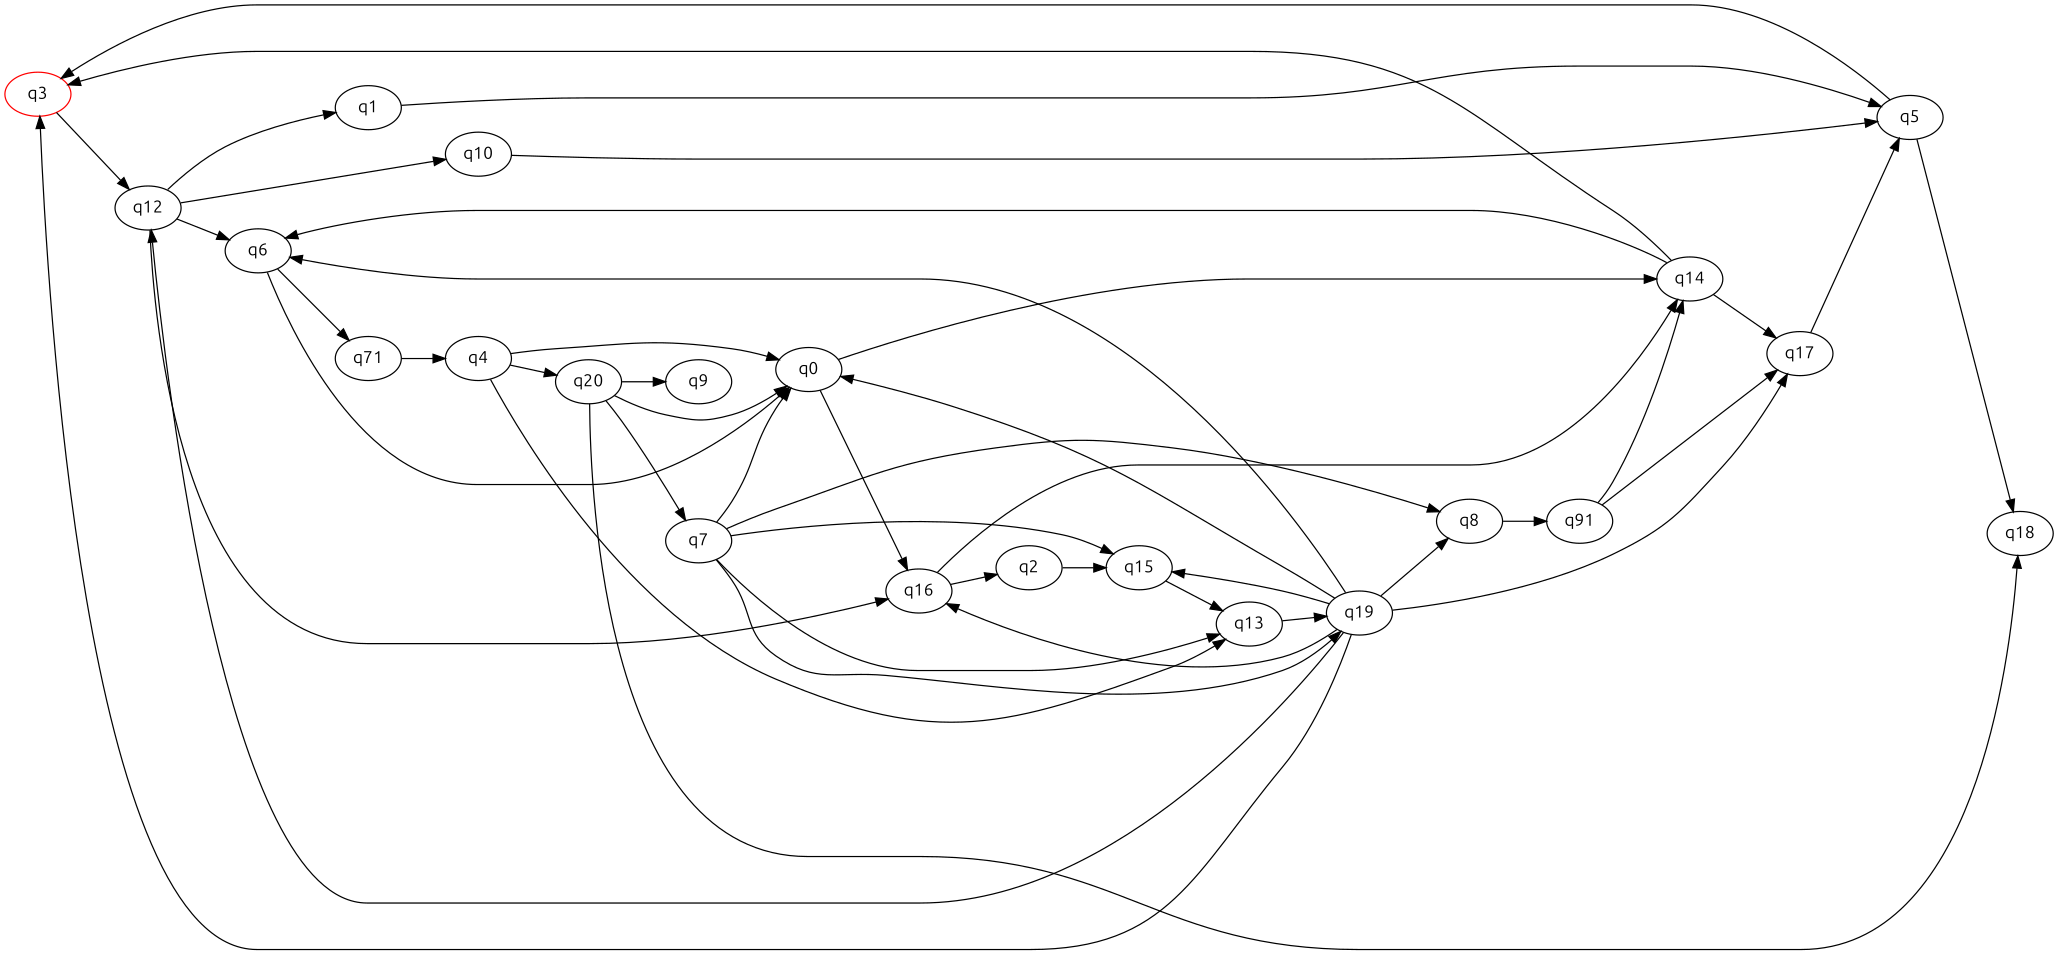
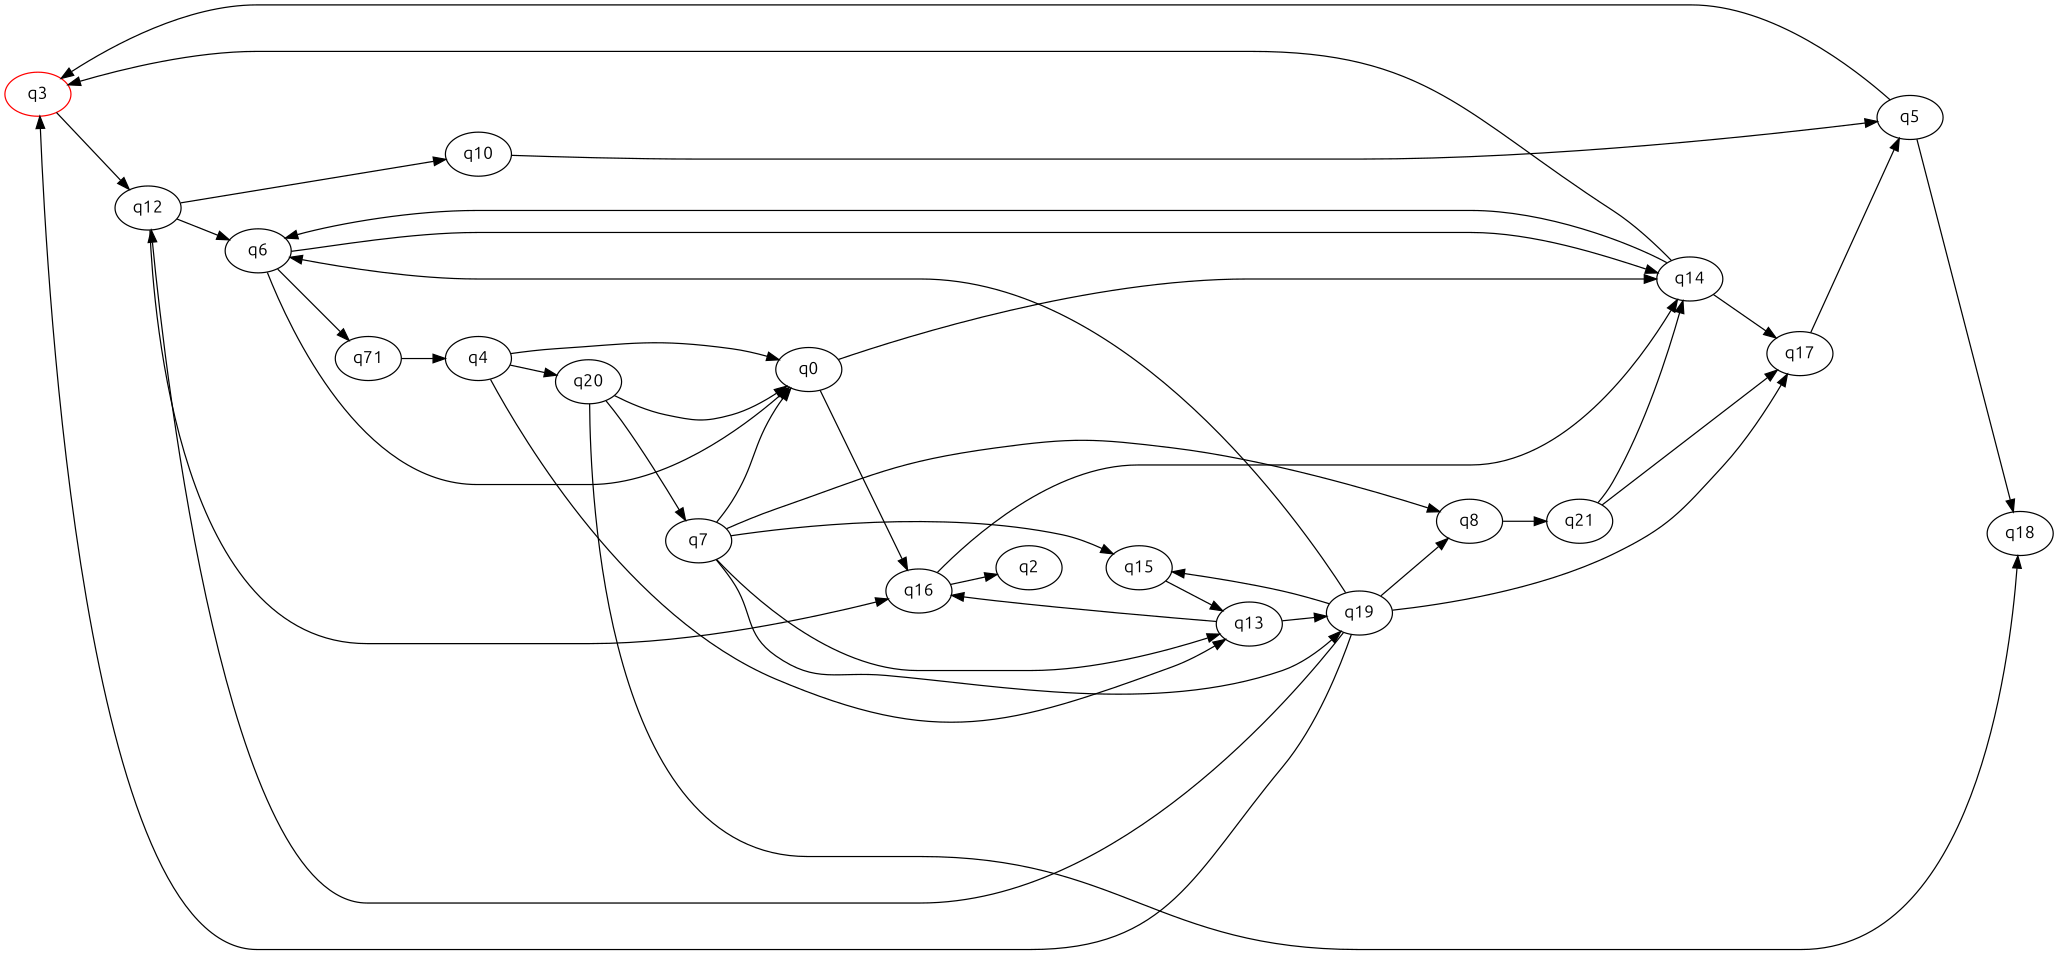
(368, 108) -> none
none -> (970, 232)
(699, 382) -> none
(1092, 459) -> none
(1580, 521) -> (1580, 521)
(1078, 568) -> none
(1147, 663) -> (1090, 610)
